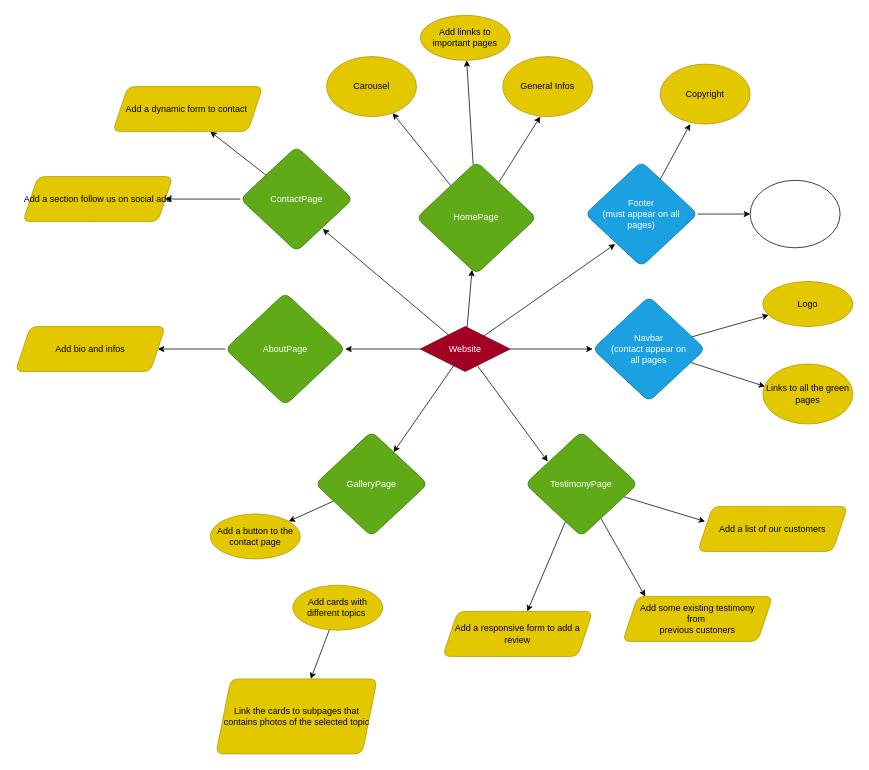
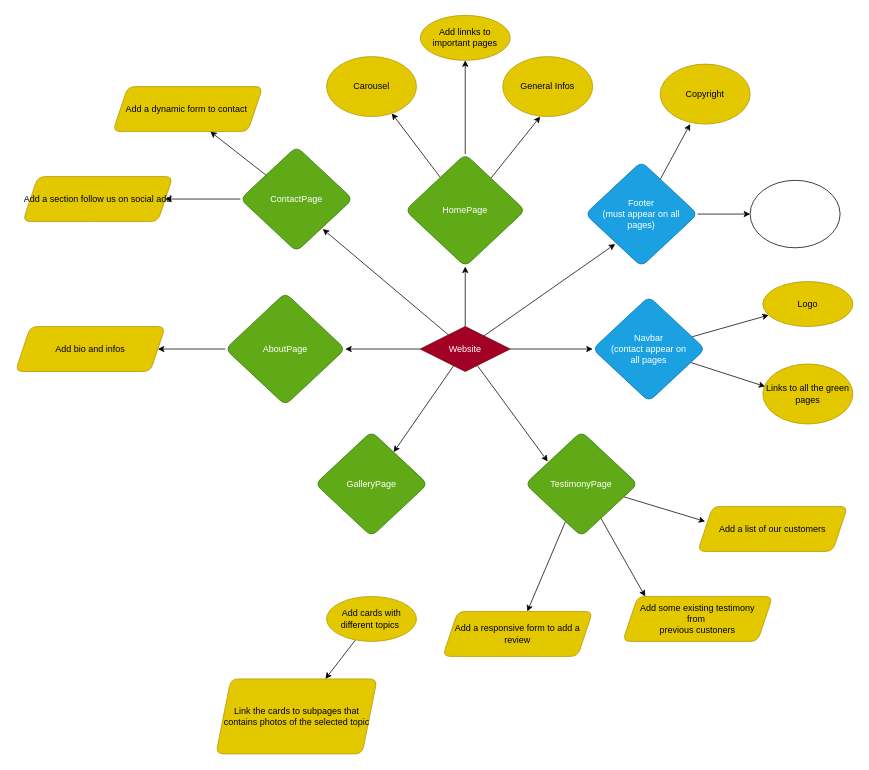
(477, 218) -> (465, 210)
(313, 510) -> none
(255, 537) -> none
(338, 608) -> (372, 619)
